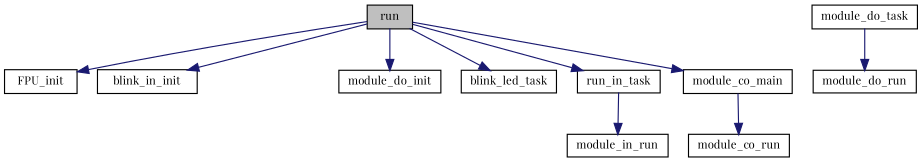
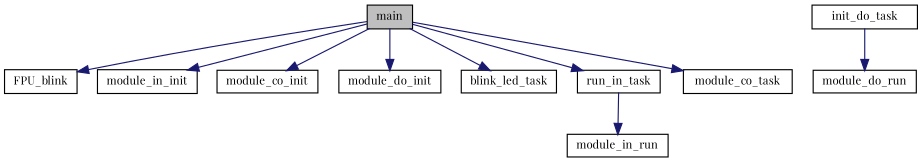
(390, 17) -> (390, 17)
(865, 17) -> (865, 17)
(41, 82) -> (41, 82)
(147, 82) -> (147, 82)
none -> (267, 82)
(738, 82) -> (738, 82)
(739, 146) -> none
